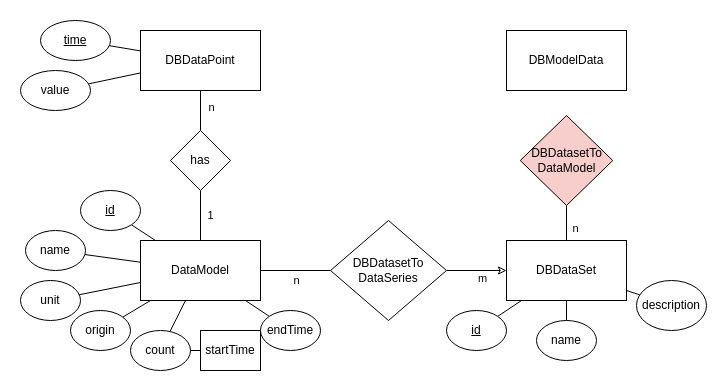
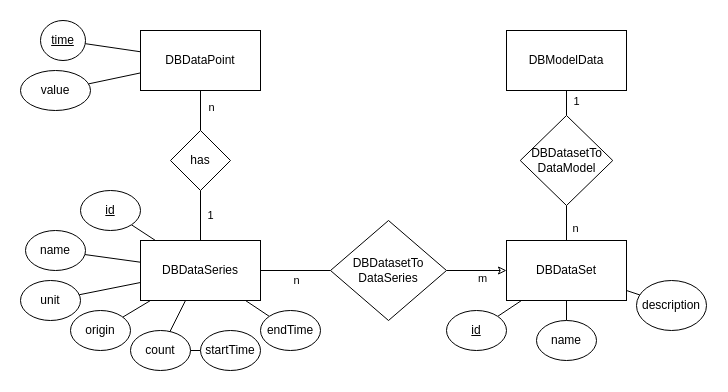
(76, 41) -> (63, 41)
none -> (567, 104)
(567, 161) -> (567, 161)
(201, 271) -> (201, 271)
(231, 351) -> (231, 351)
